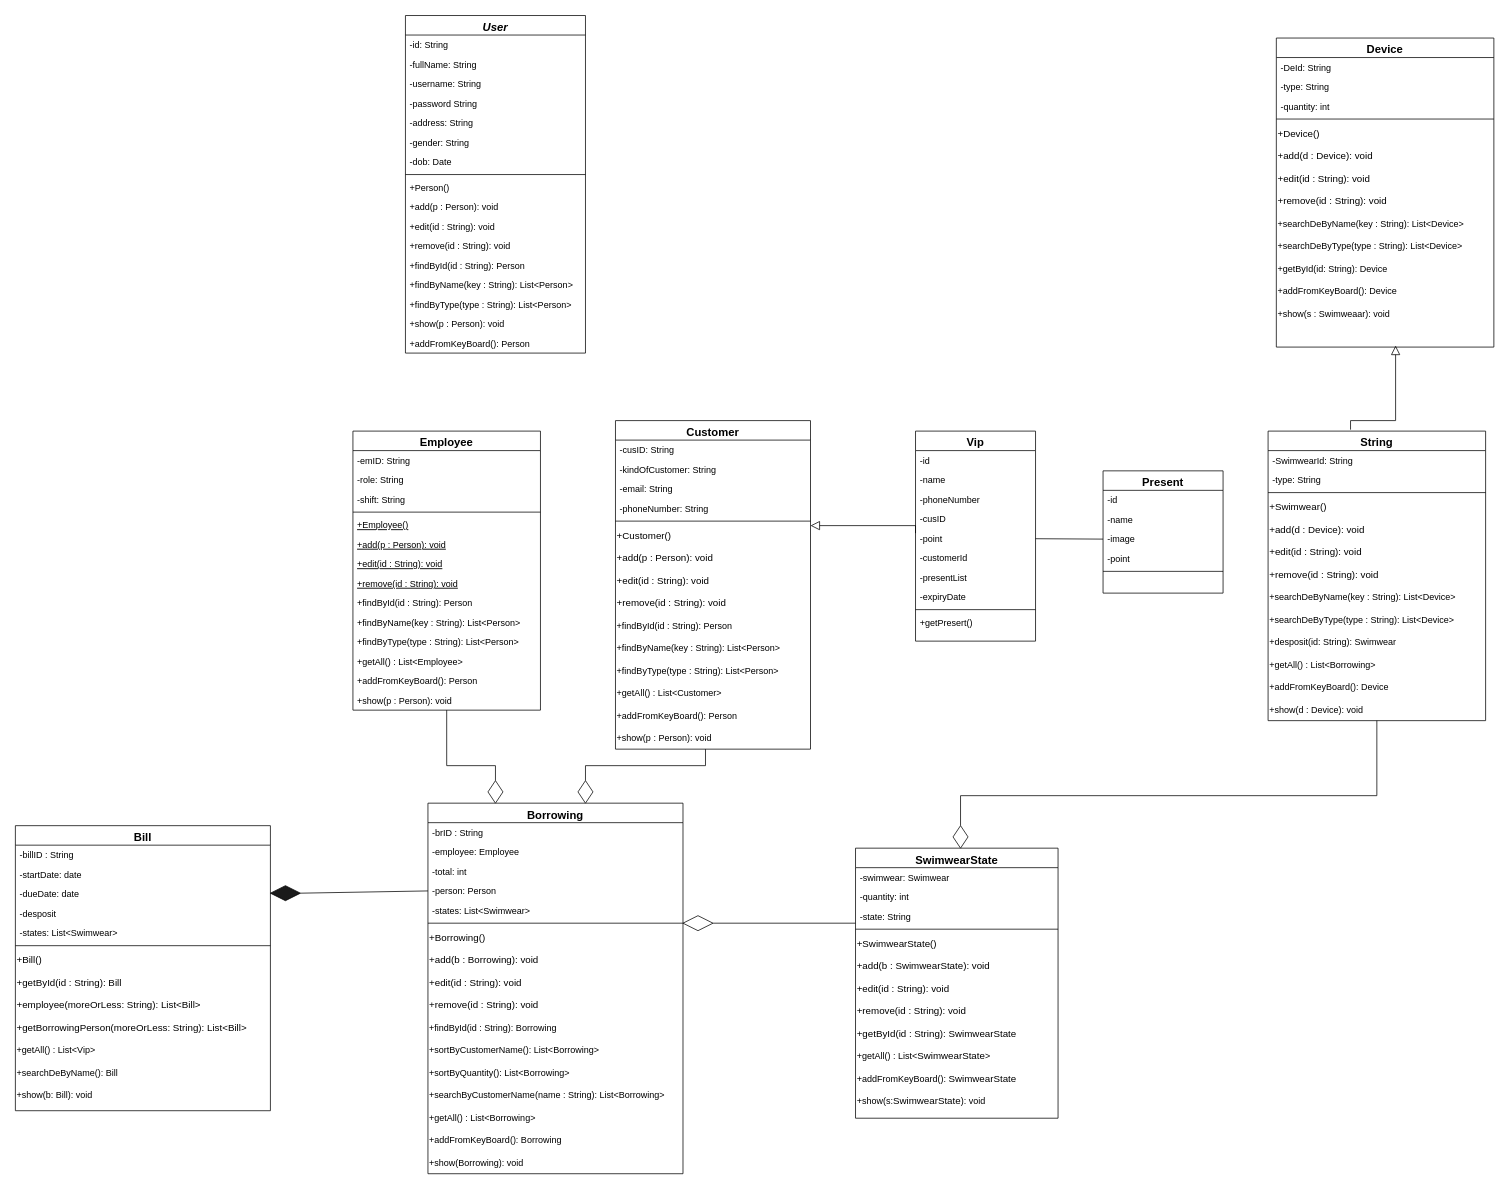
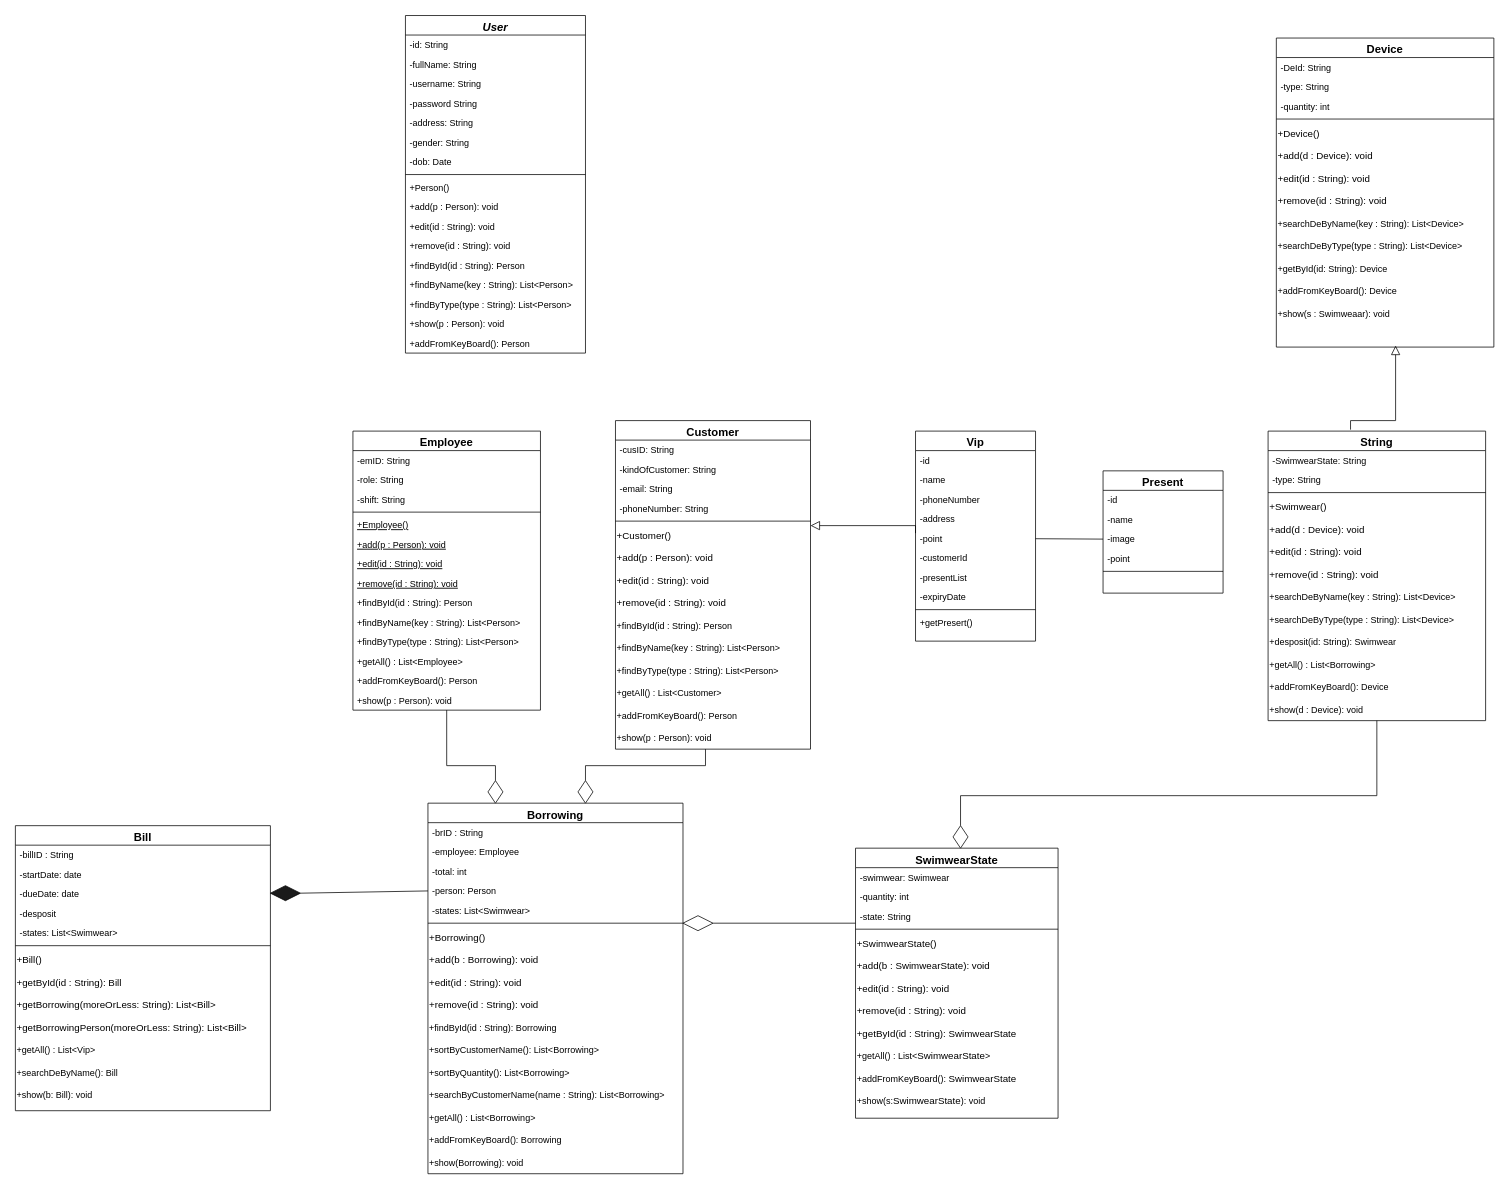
(1315, 461) -> (1323, 461)
(935, 519) -> (940, 519)
(116, 1005) -> (127, 1005)
